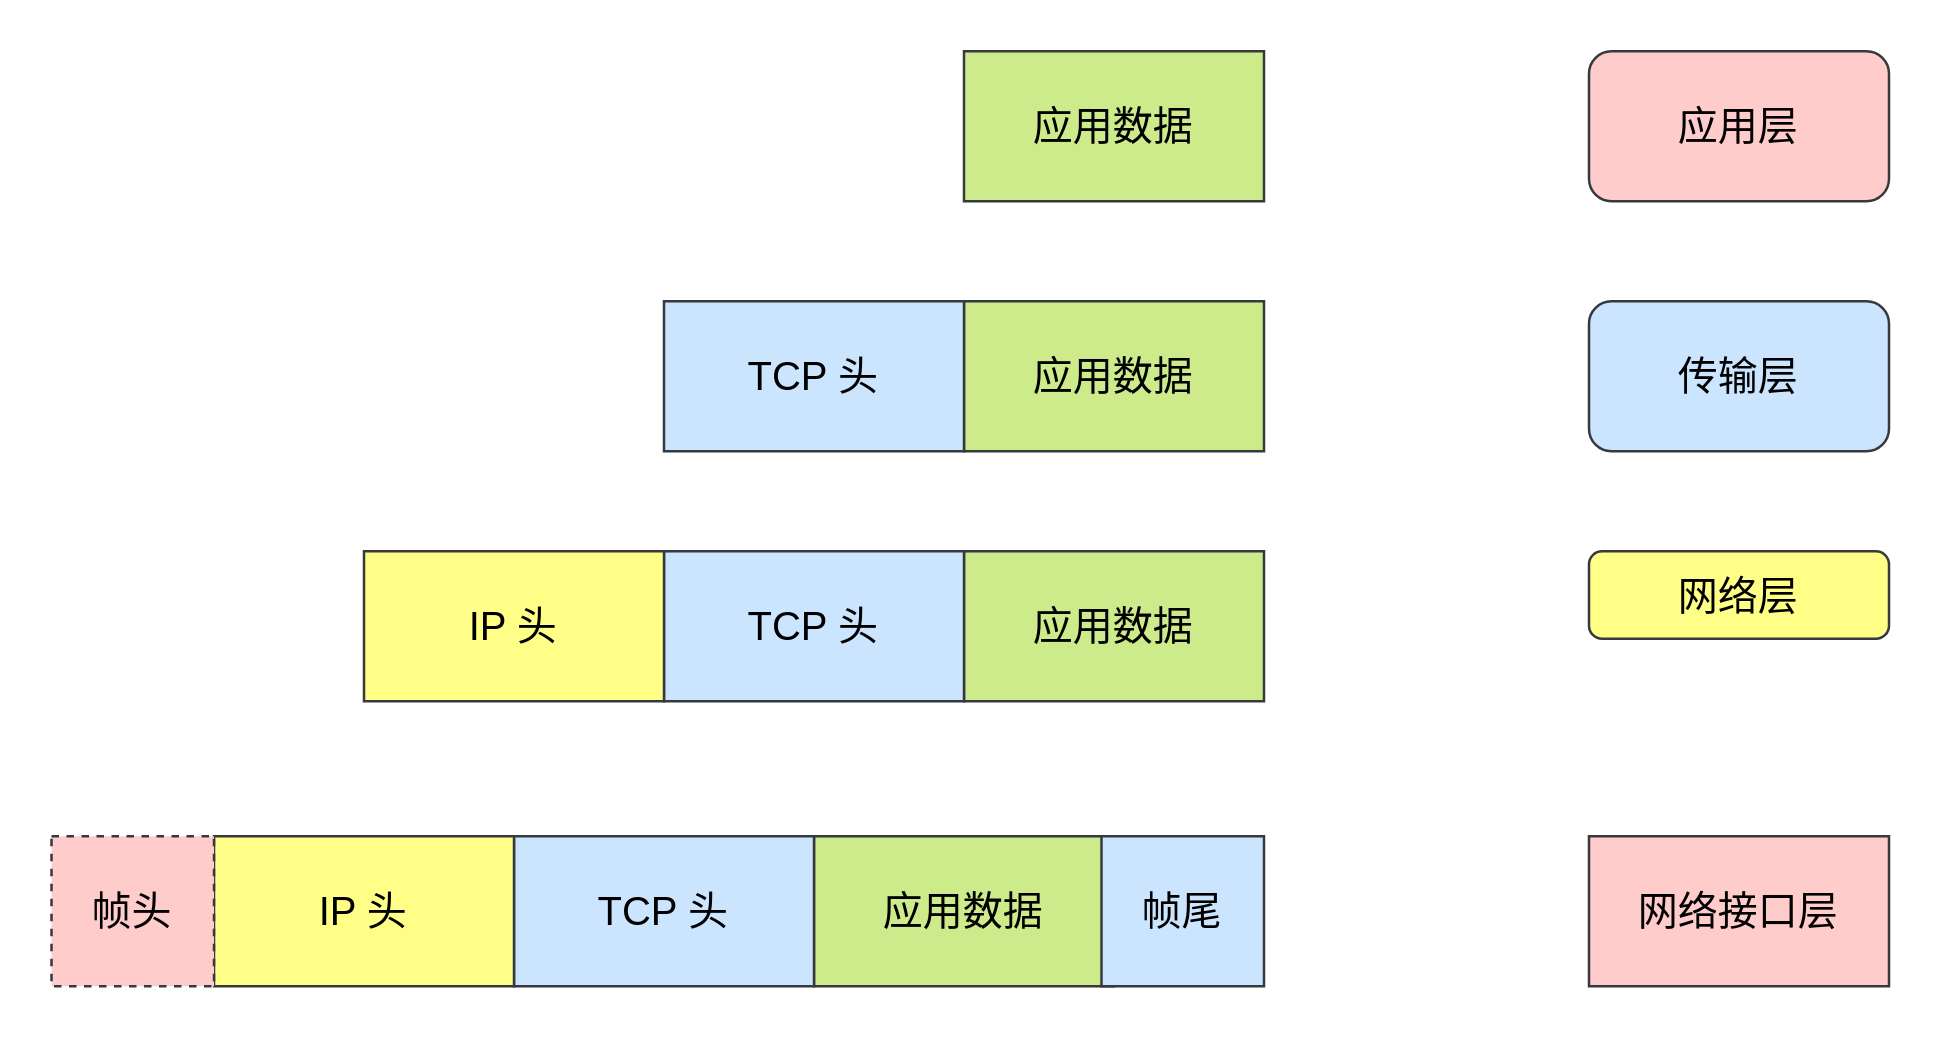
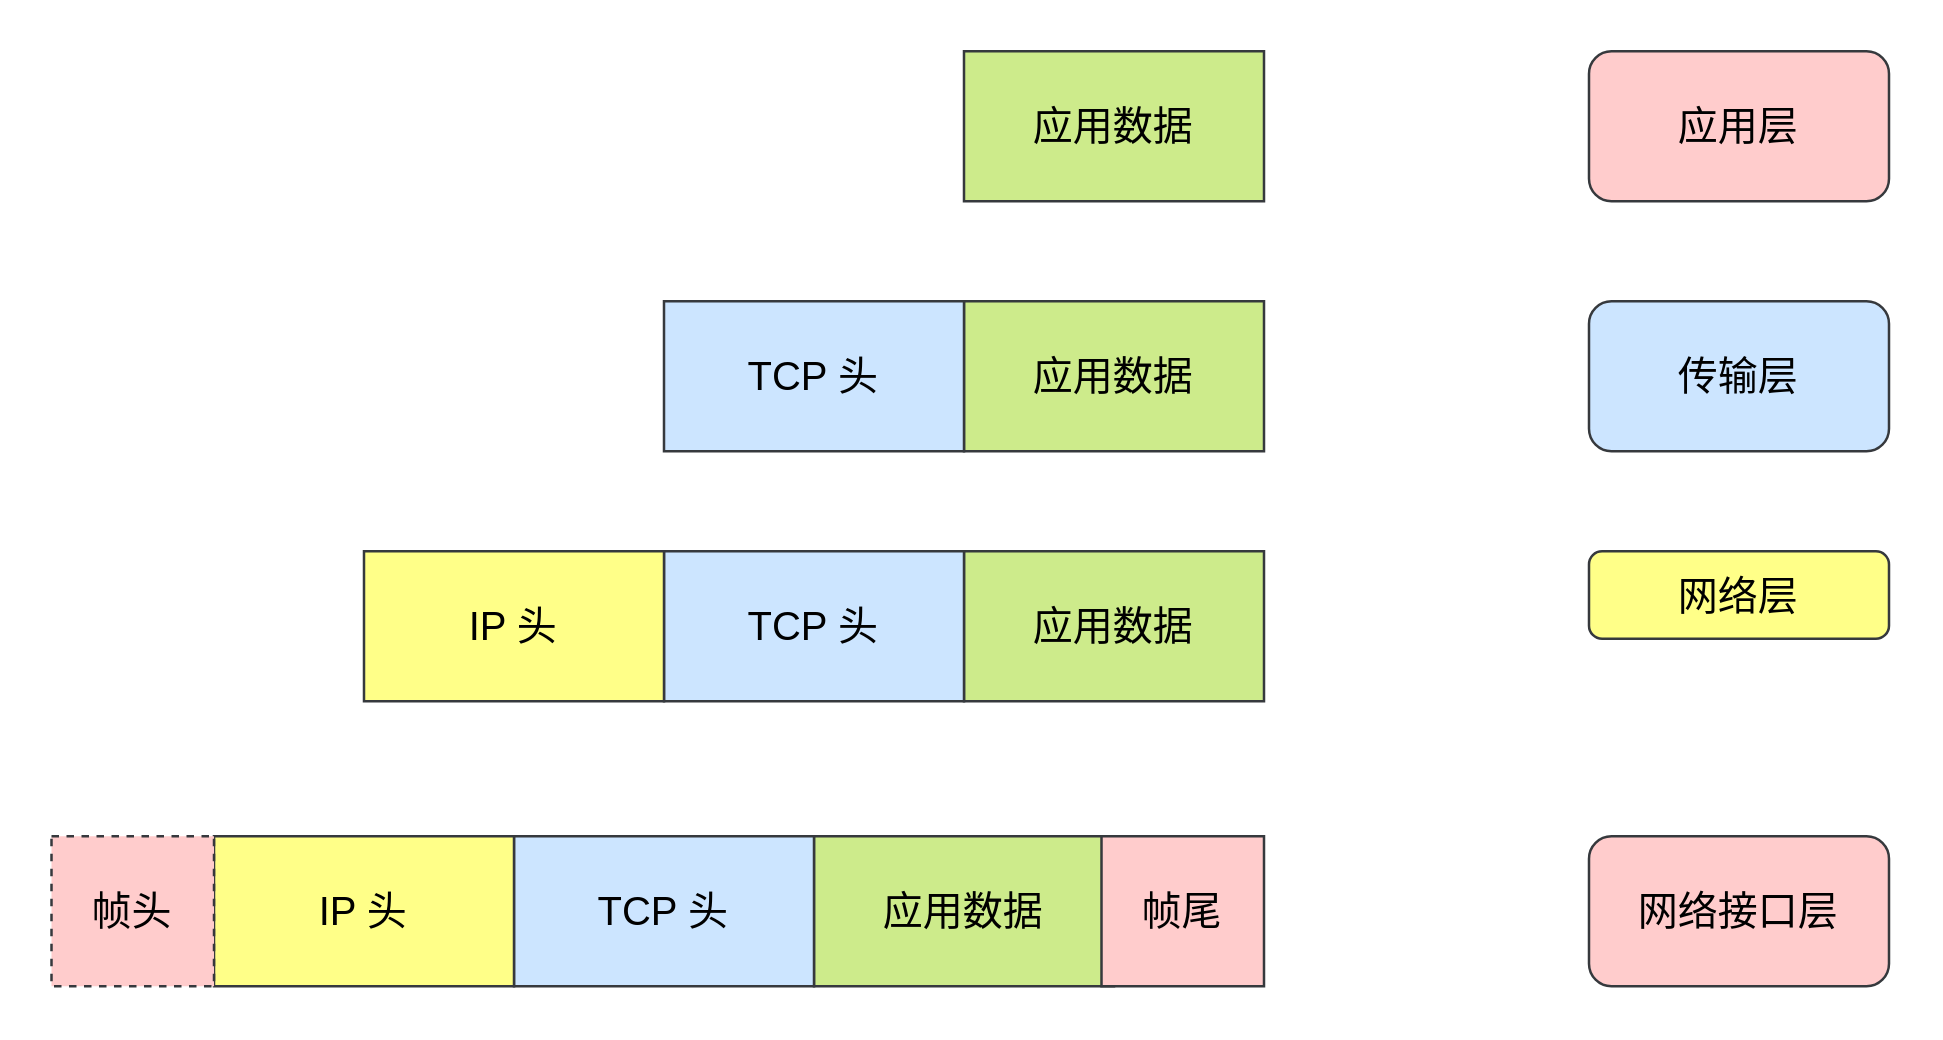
(1183, 911) -> (1183, 911)
(1739, 911) -> (1739, 911)
